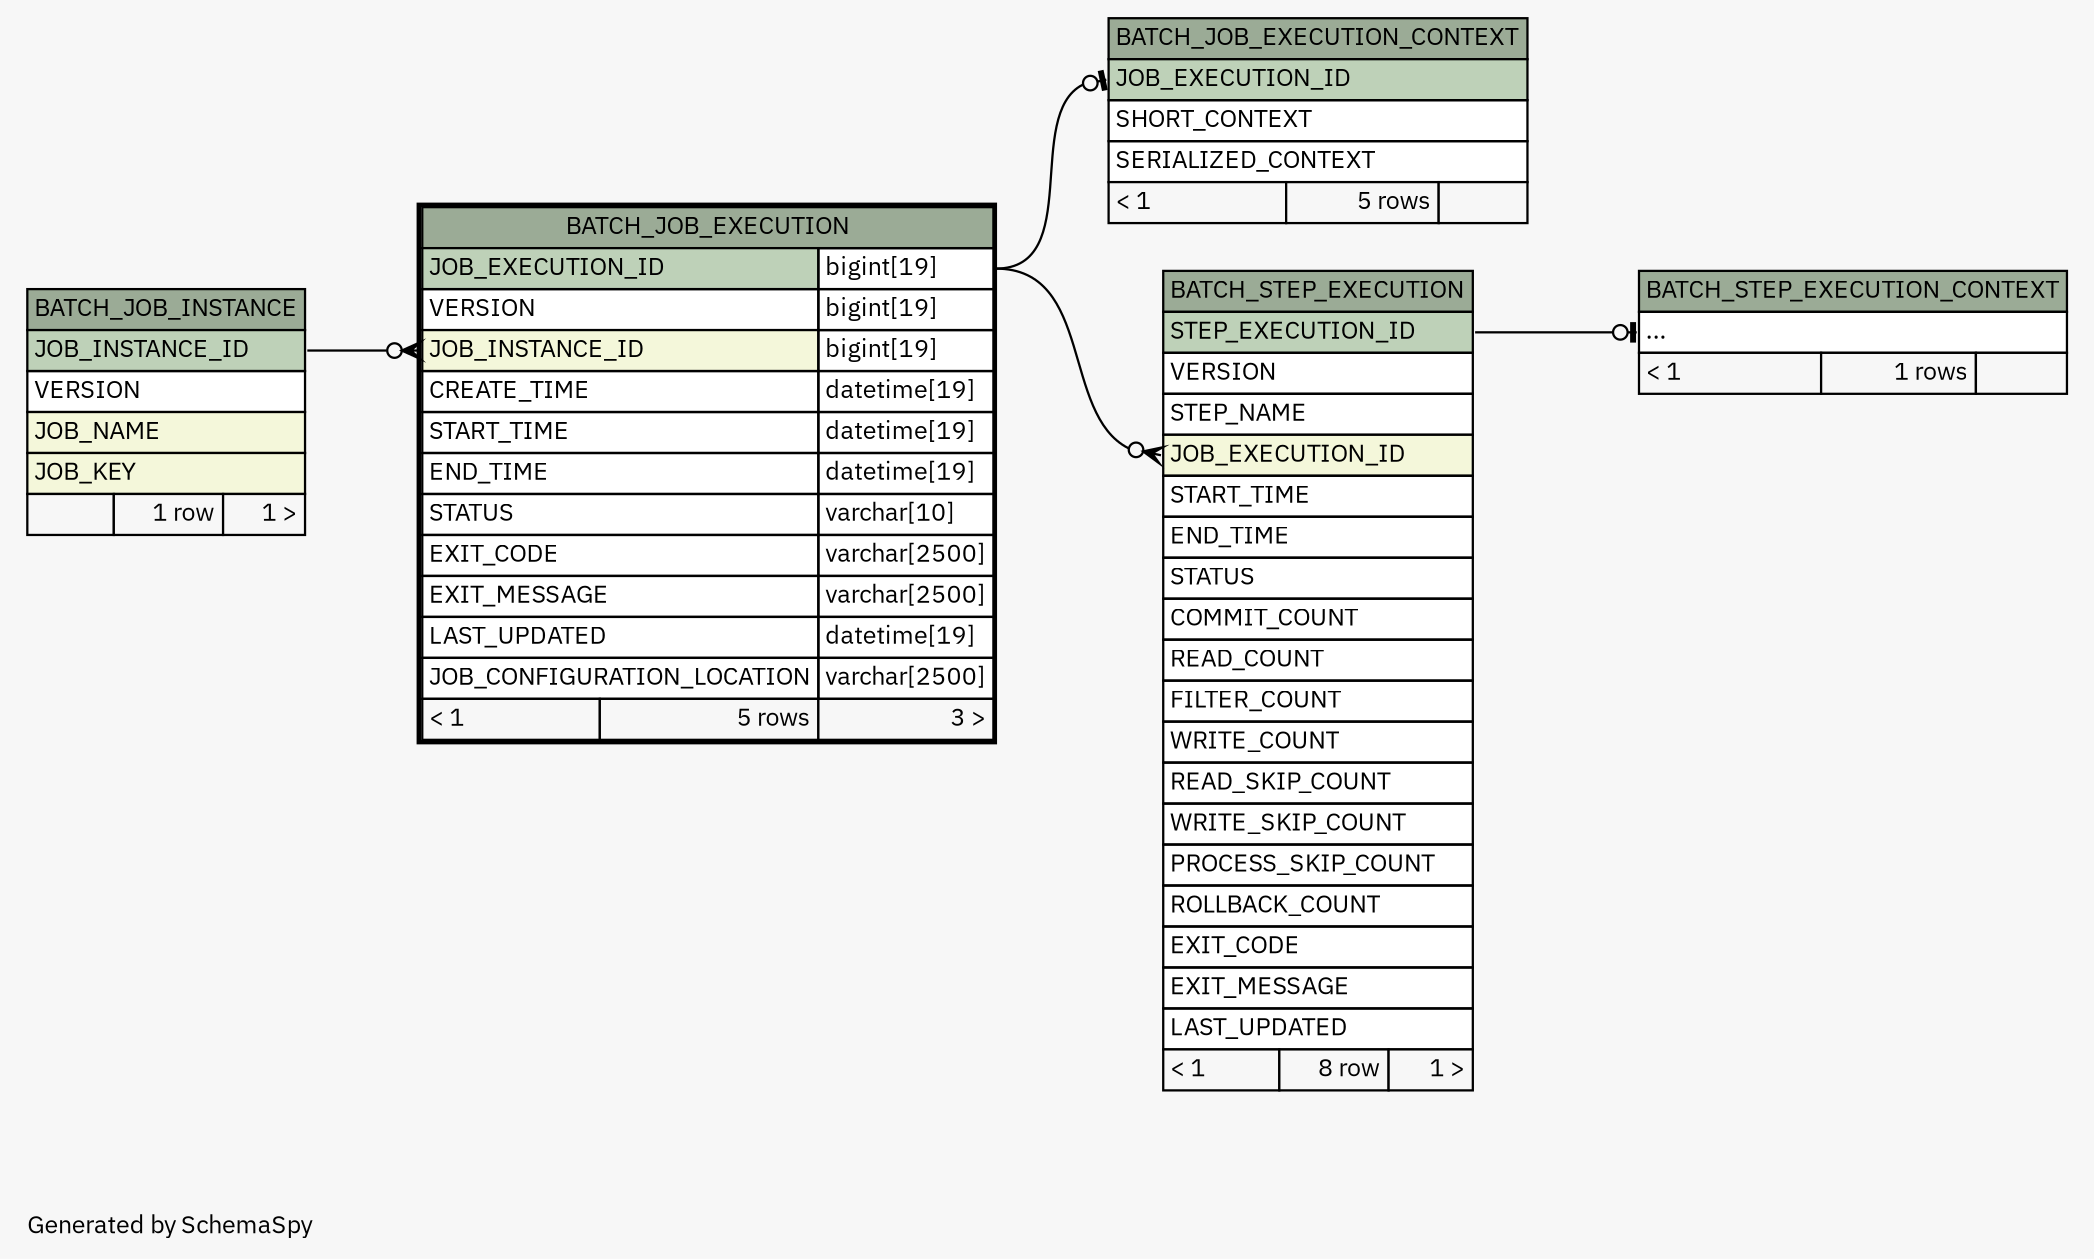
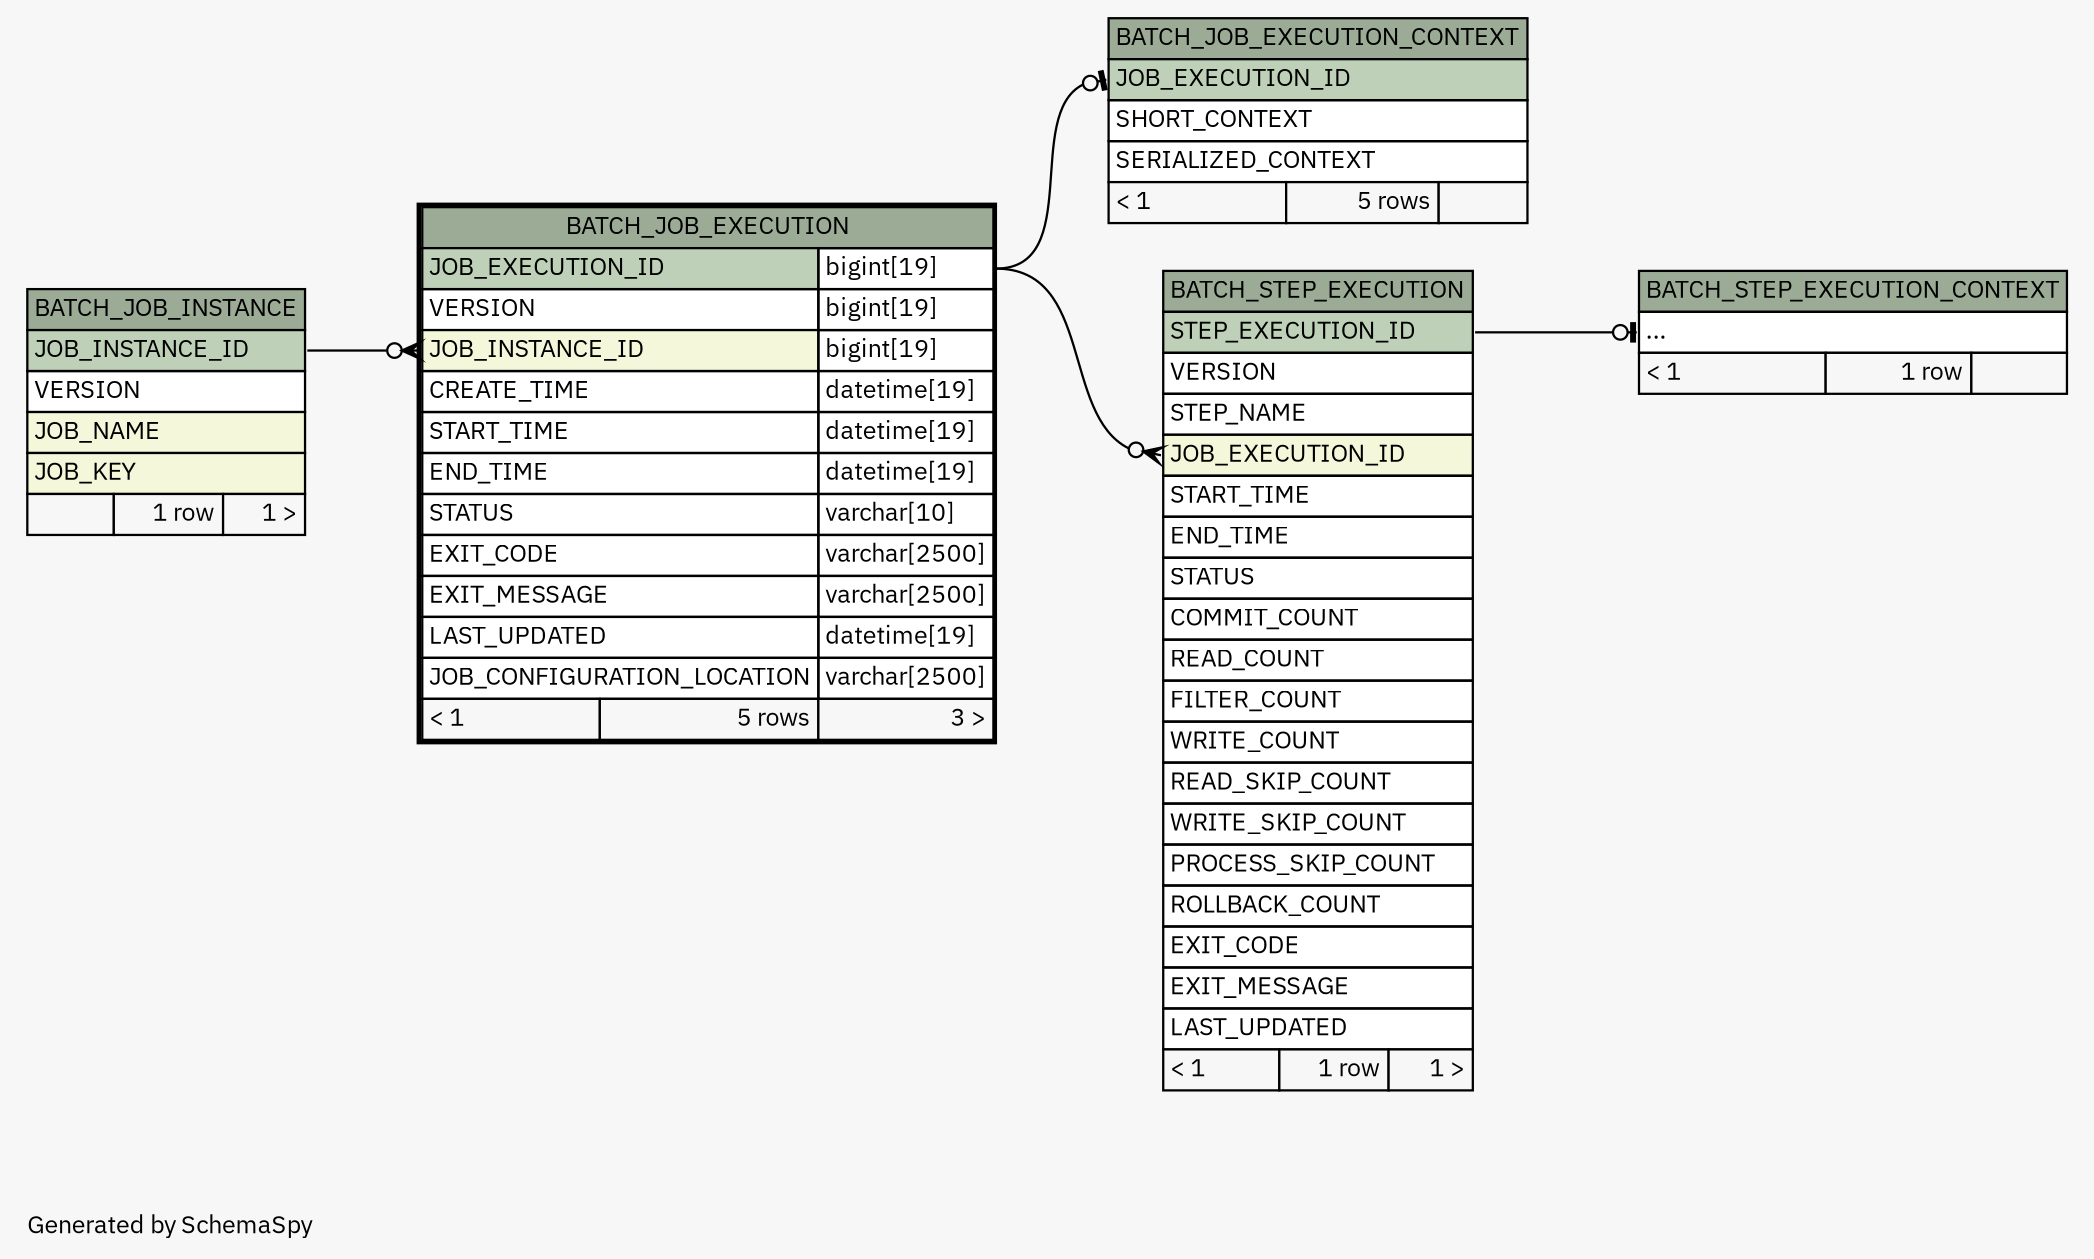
(1932, 372) -> (1933, 372)
(1350, 1069) -> (1350, 1069)
